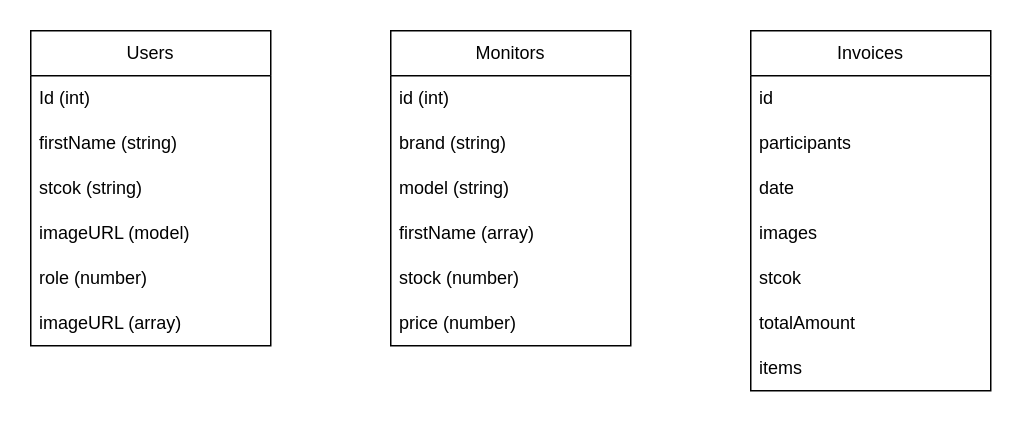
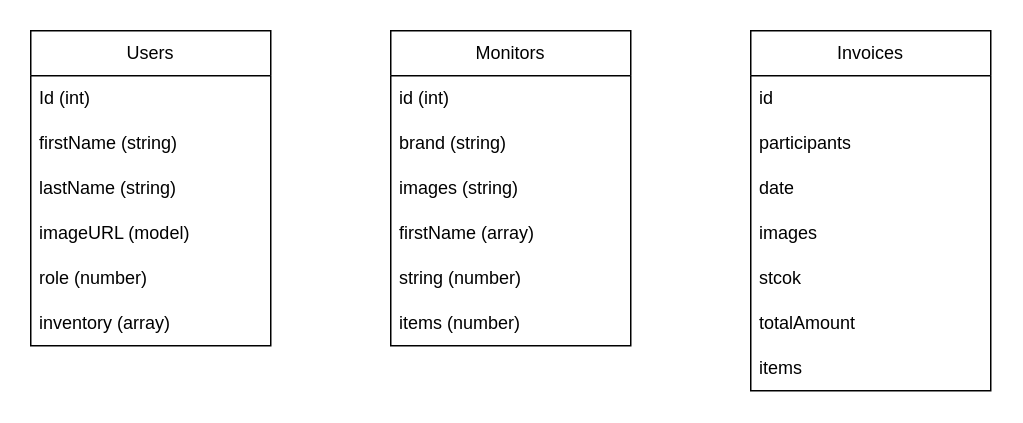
(106, 188) -> (118, 188)
(463, 188) -> (468, 188)
(468, 278) -> (471, 278)
(116, 323) -> (121, 323)
(466, 323) -> (466, 323)
